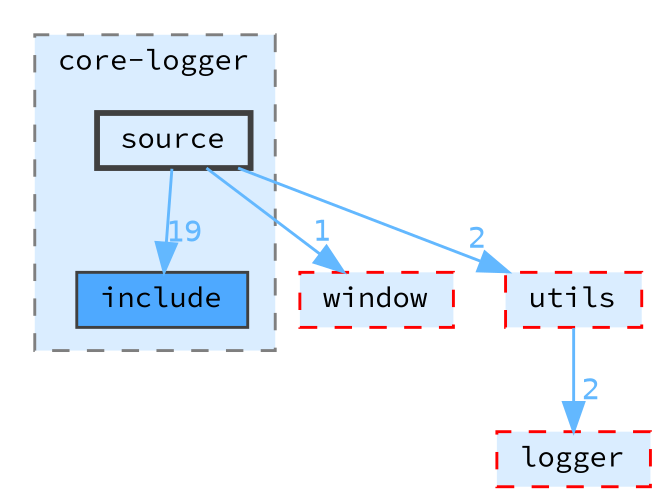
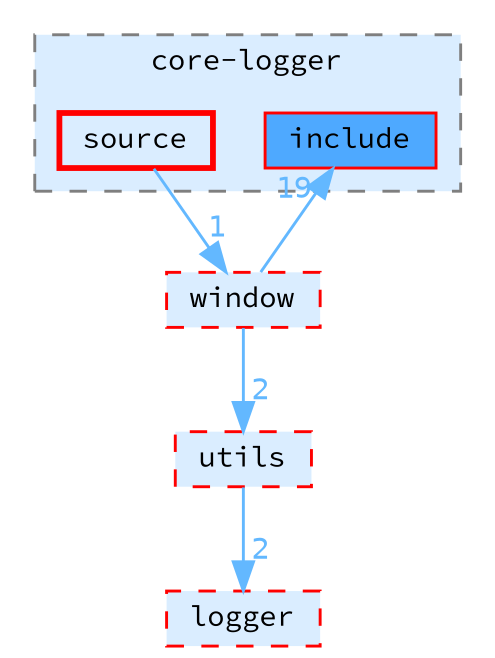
(174, 141) -> (136, 141)
(169, 206) -> (288, 233)
(359, 215) -> (243, 365)
(162, 300) -> (351, 141)
